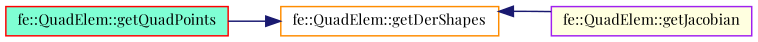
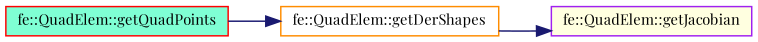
(532, 11) -> (517, 31)
